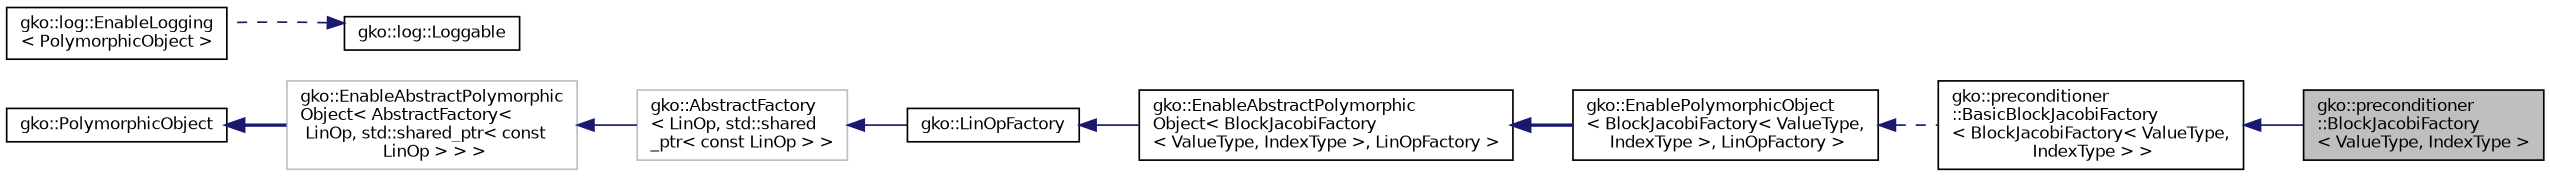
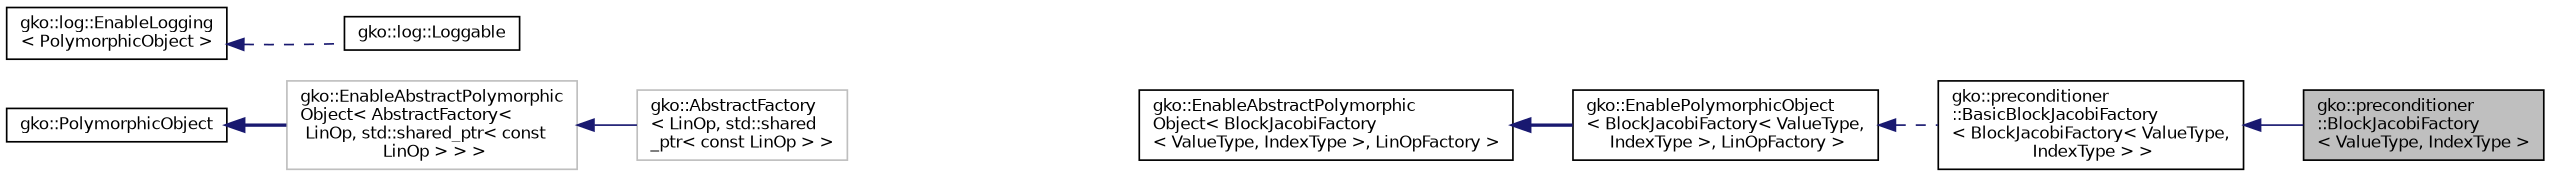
(277, 22) -> (294, 45)
(993, 125) -> none
